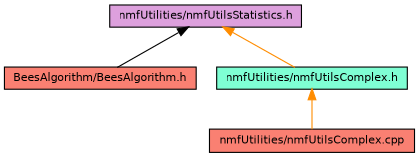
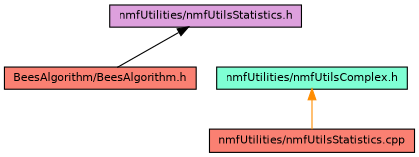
(264, 50) -> none
(312, 141) -> (312, 141)
